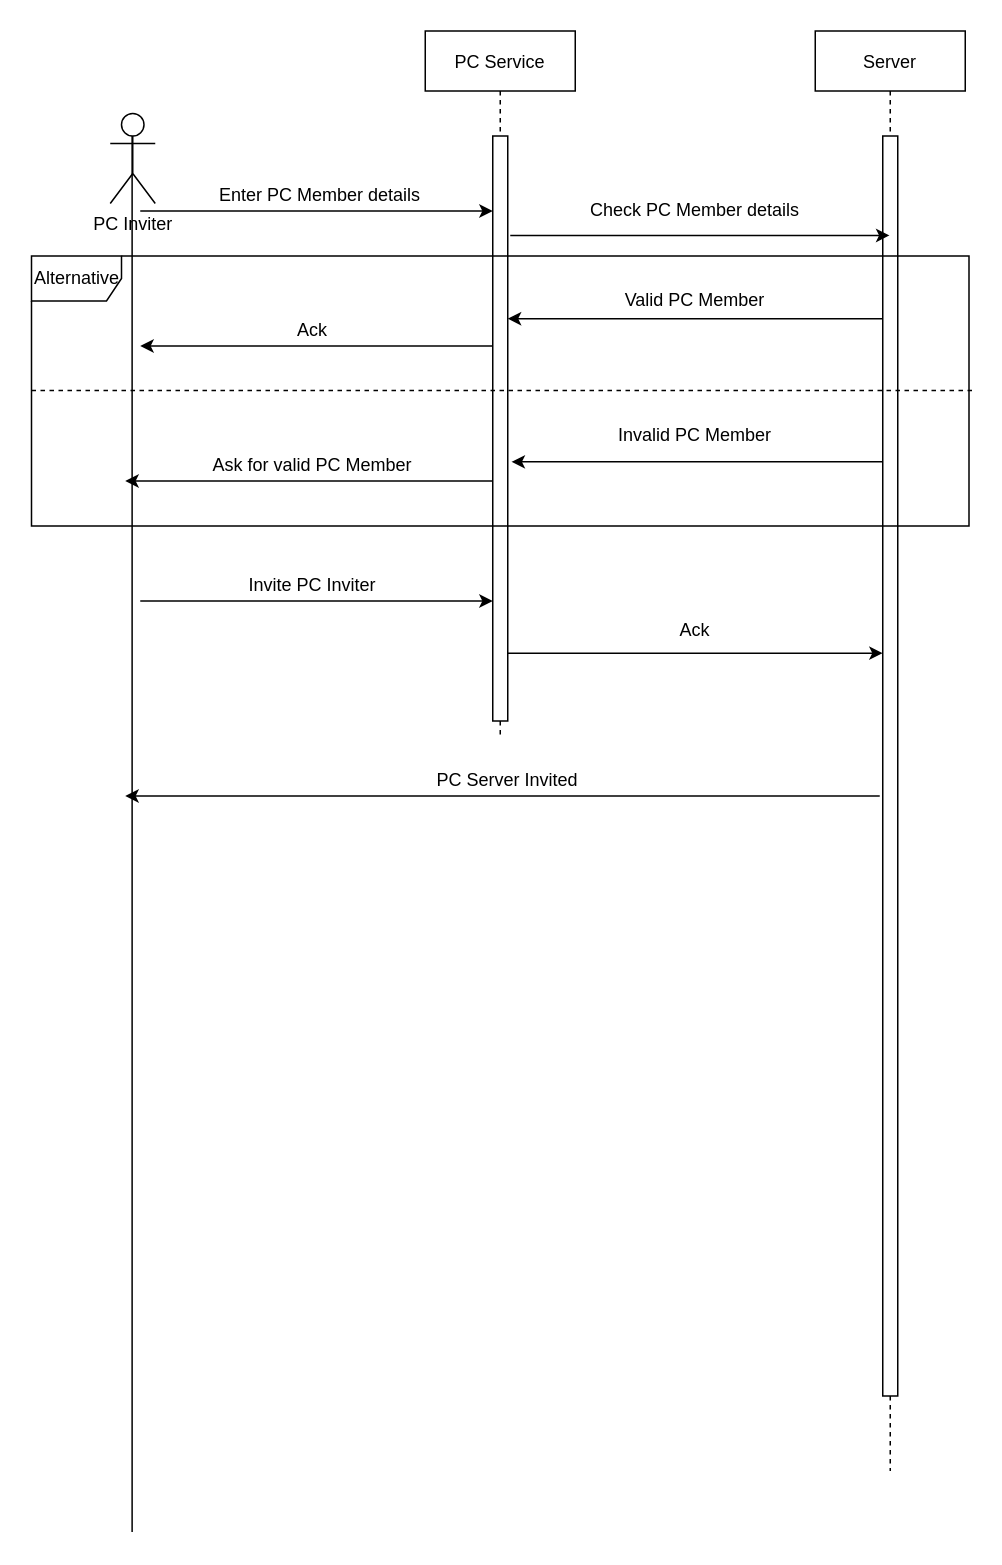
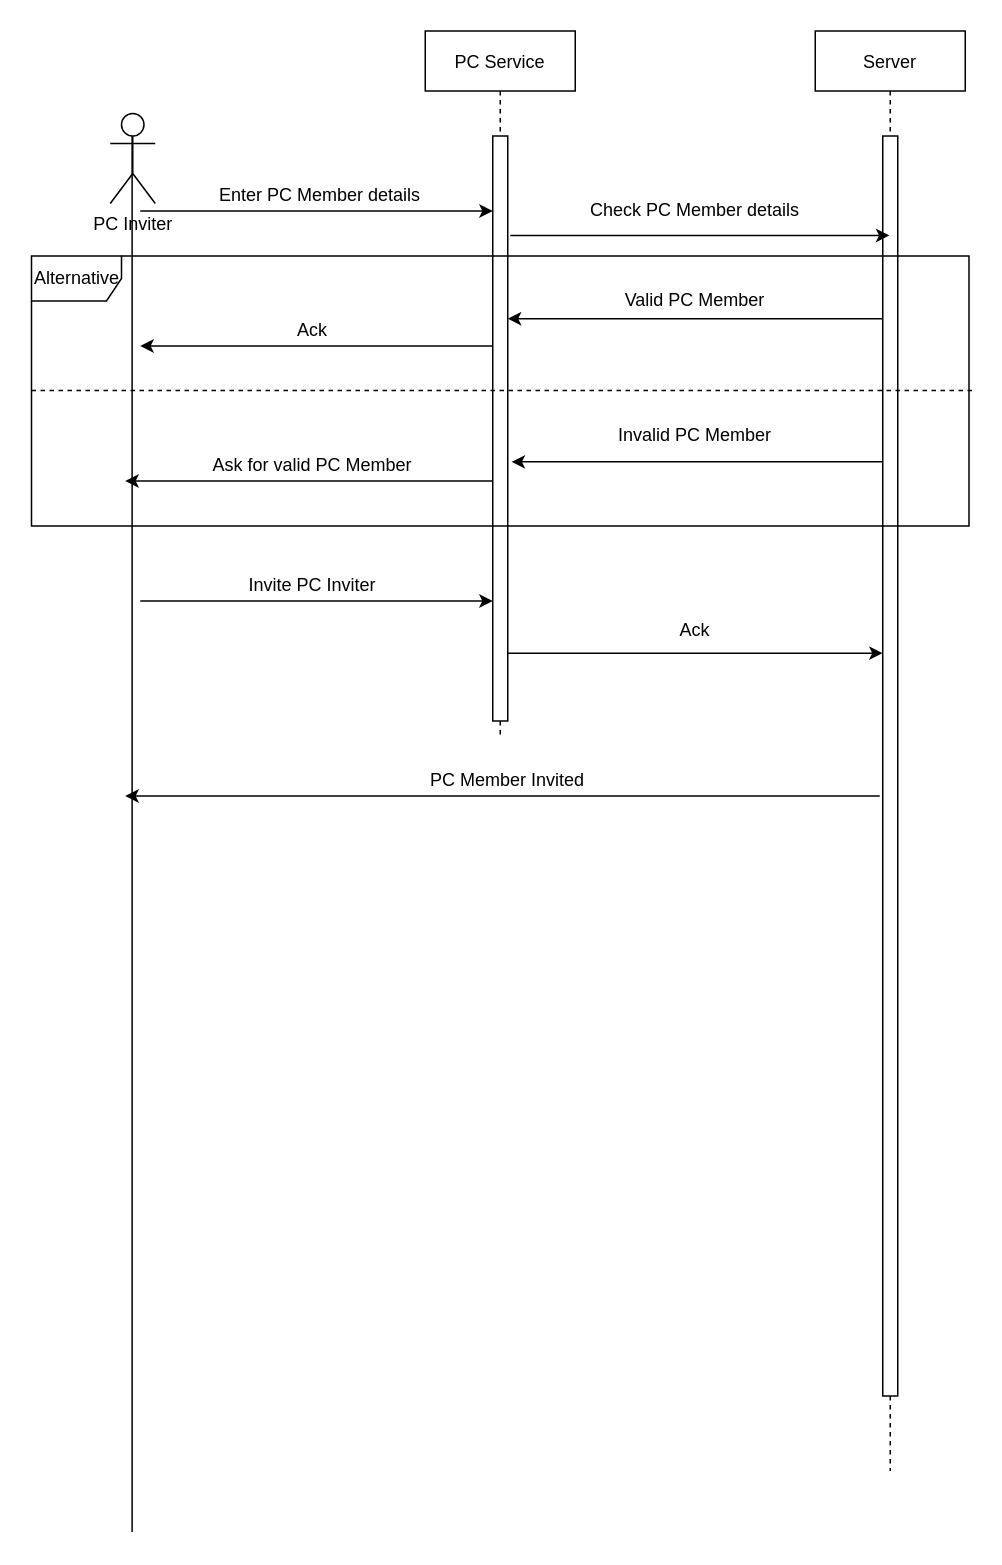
(508, 781) -> (508, 781)
